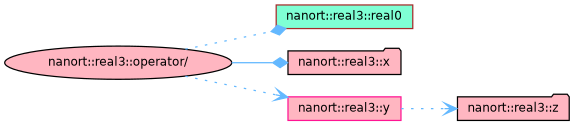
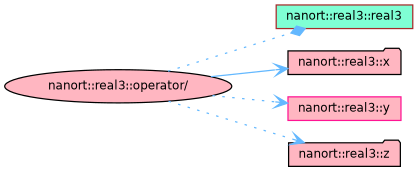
(344, 17) -> (344, 17)
(252, 63) -> (243, 73)
(423, 109) -> (230, 120)
